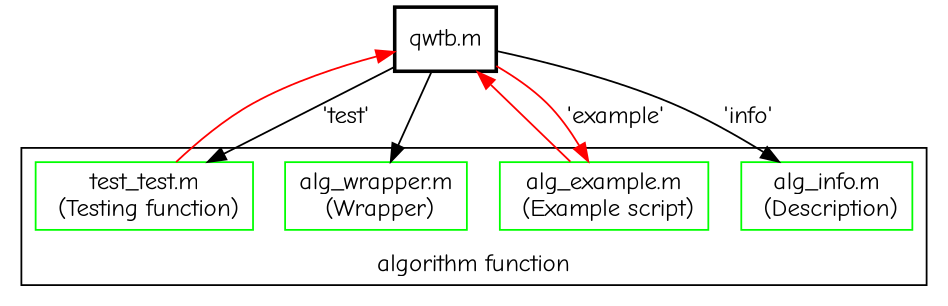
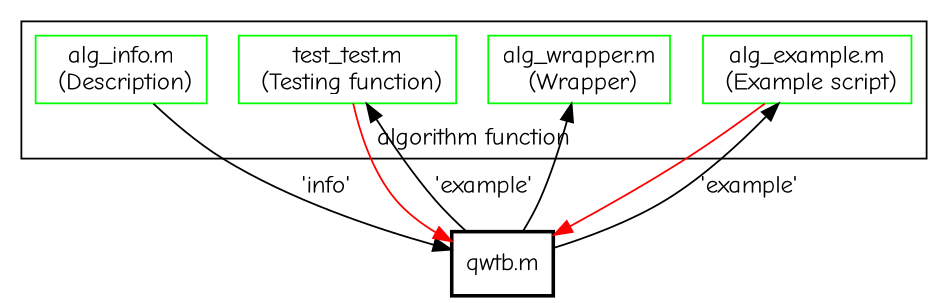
(635, 89) -> (285, 191)
(543, 100) -> (669, 198)
(347, 117) -> (484, 186)
